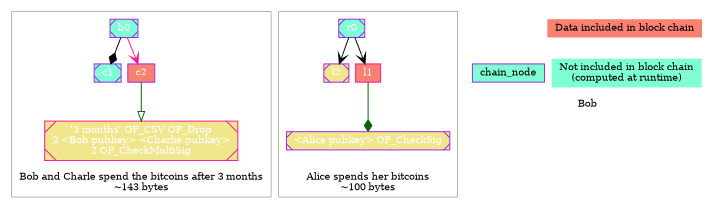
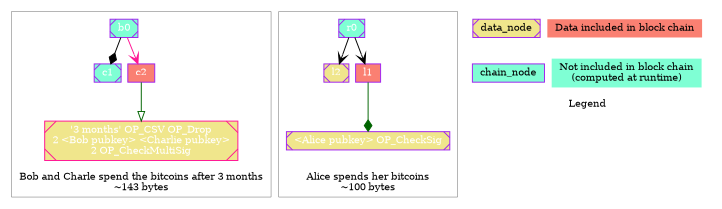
none -> (507, 28)
(368, 73) -> (368, 73)
(588, 104) -> (588, 104)
